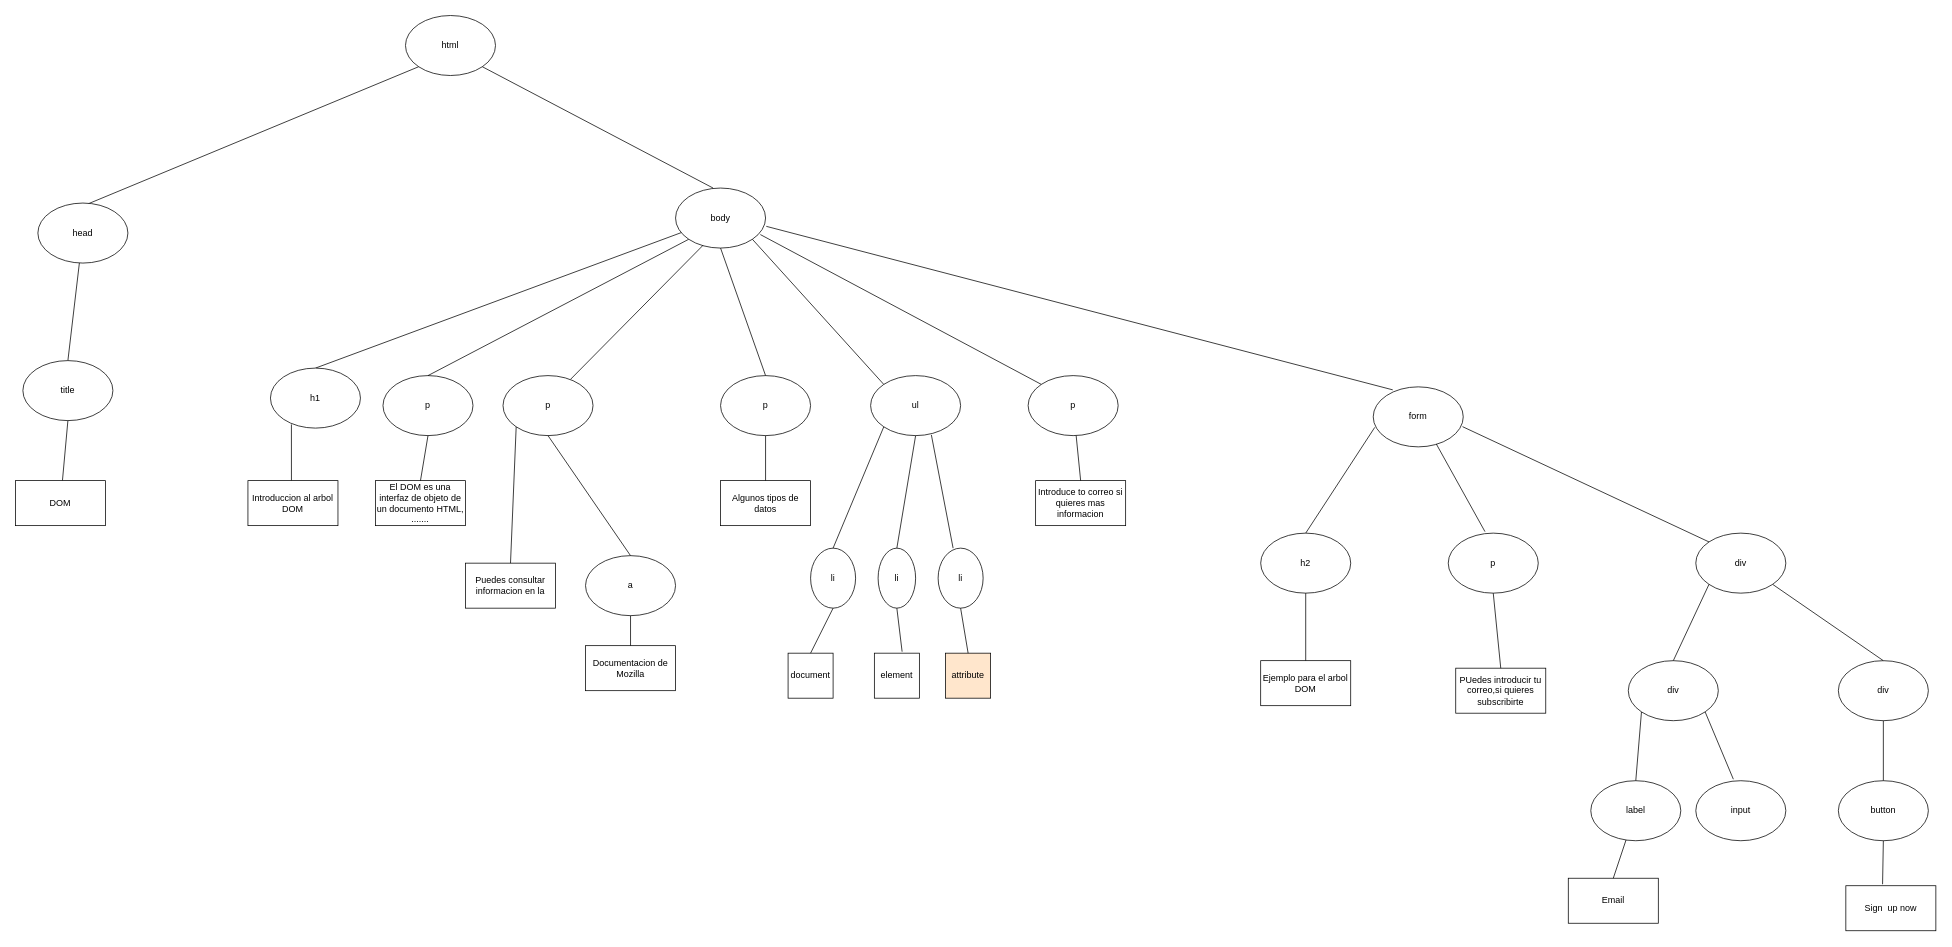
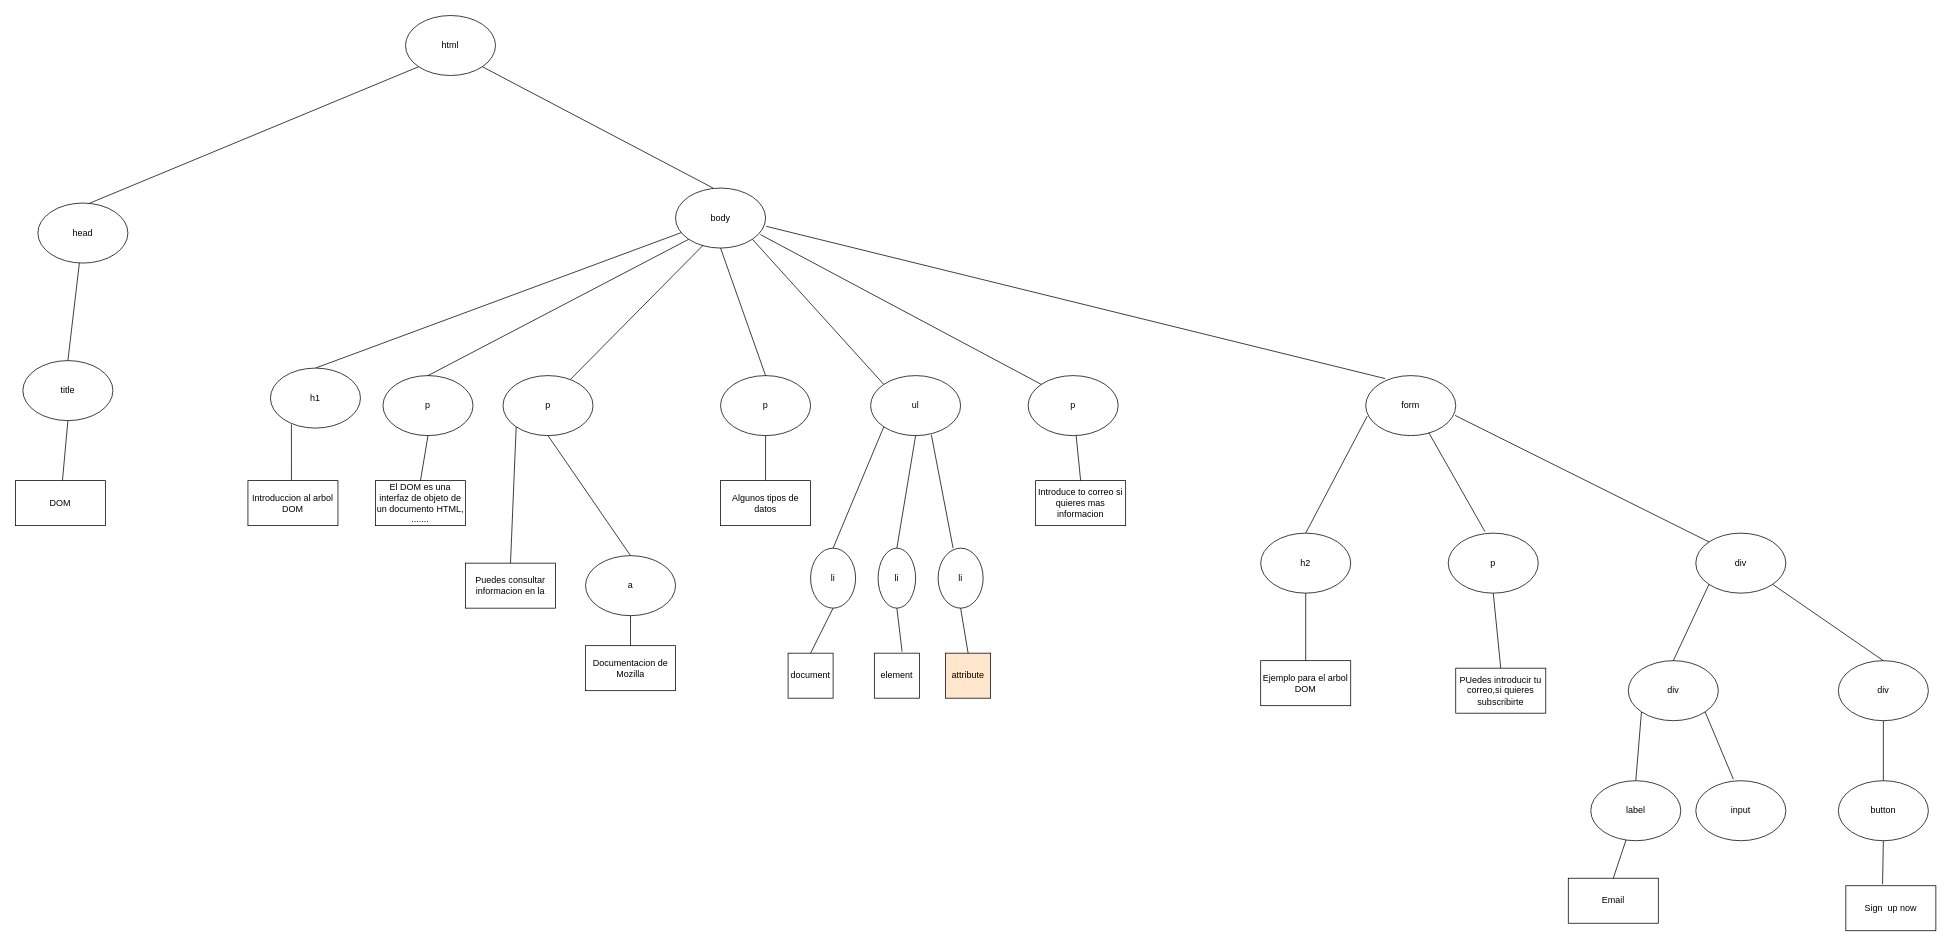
(1418, 417) -> (1410, 405)
